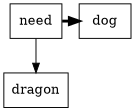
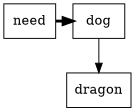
(36, 51) -> (99, 51)
